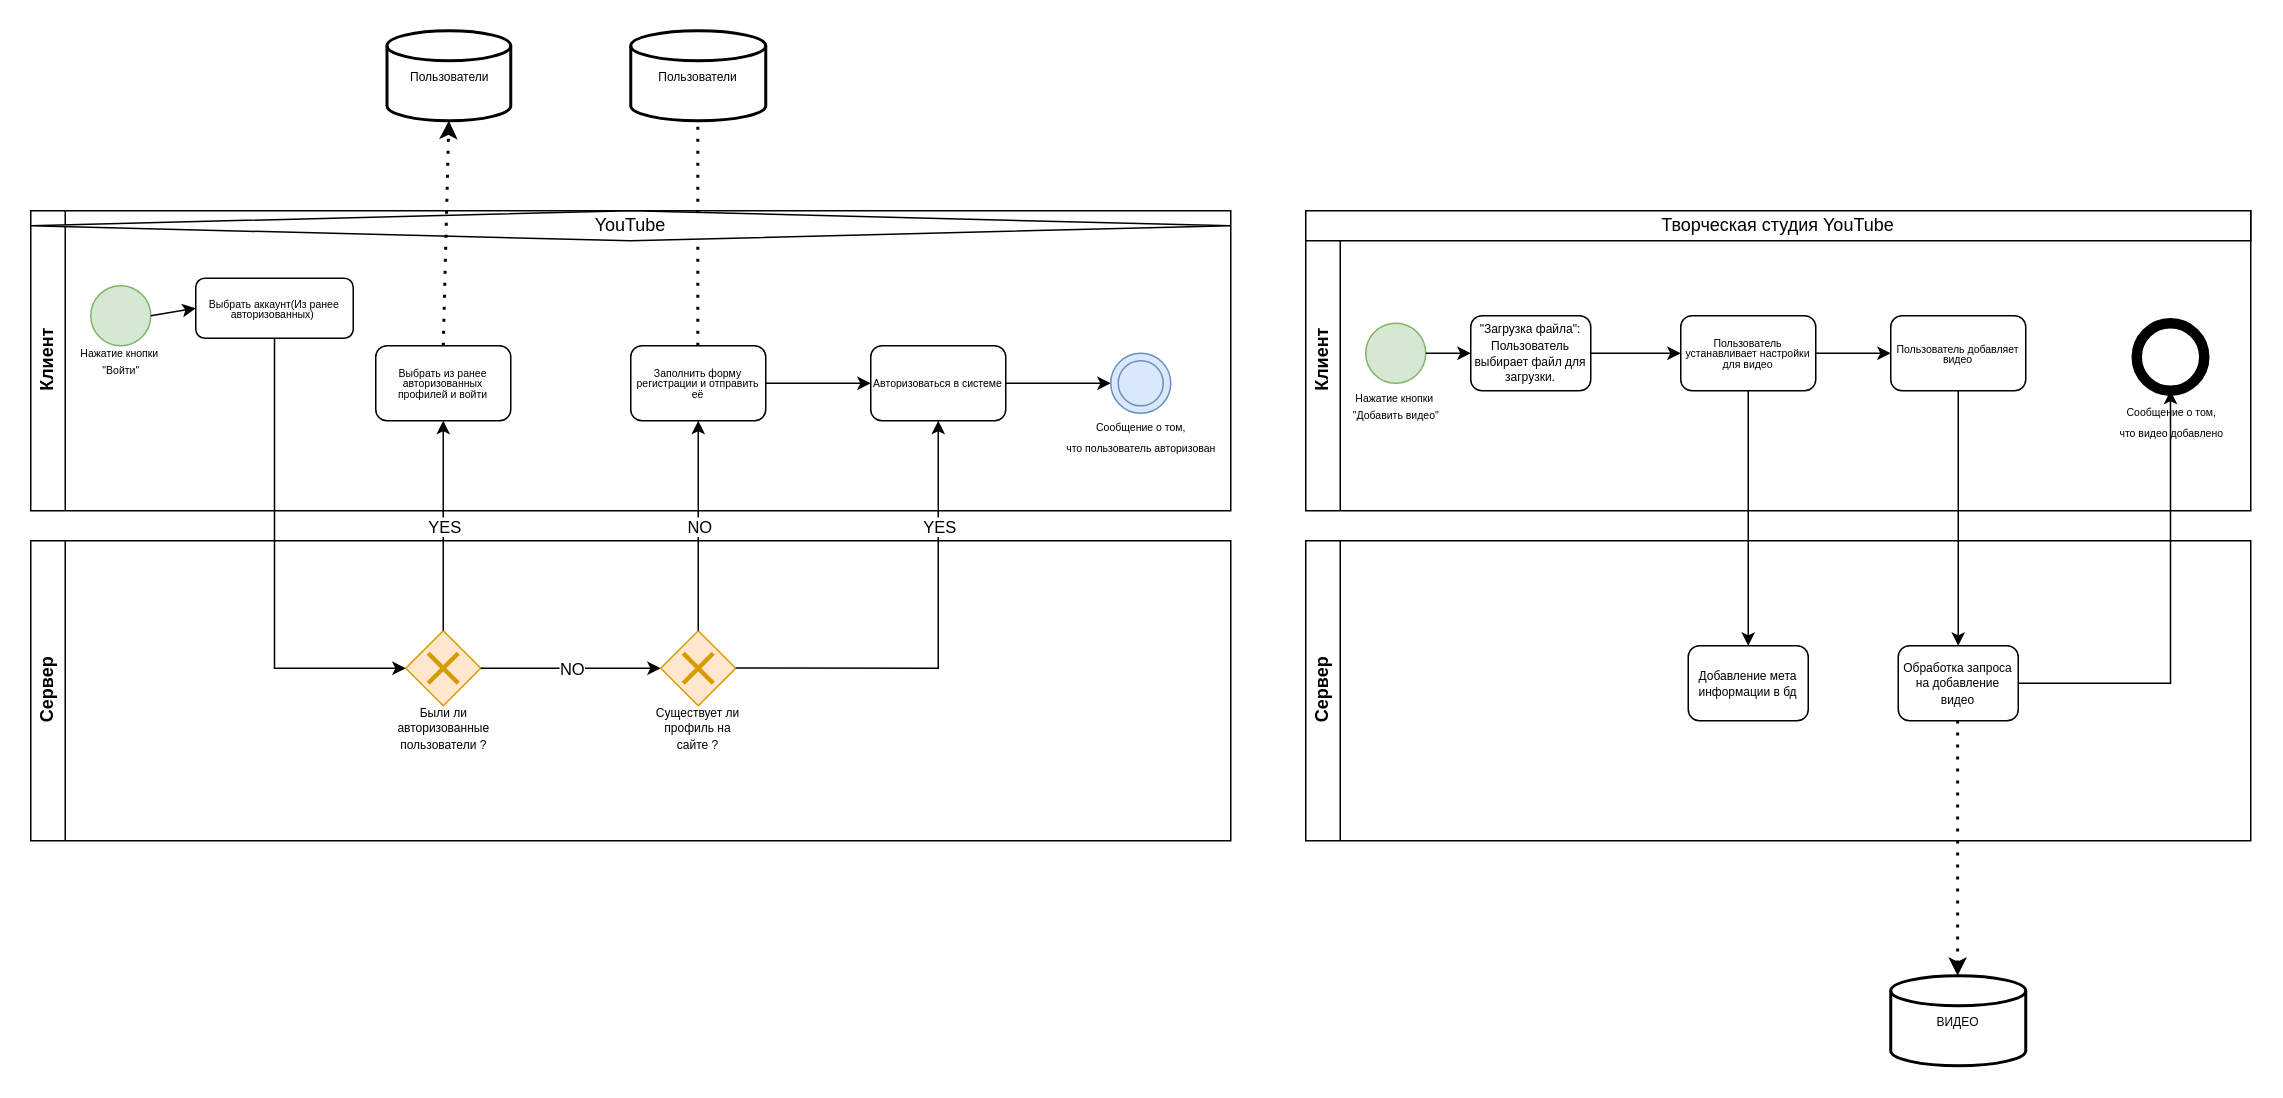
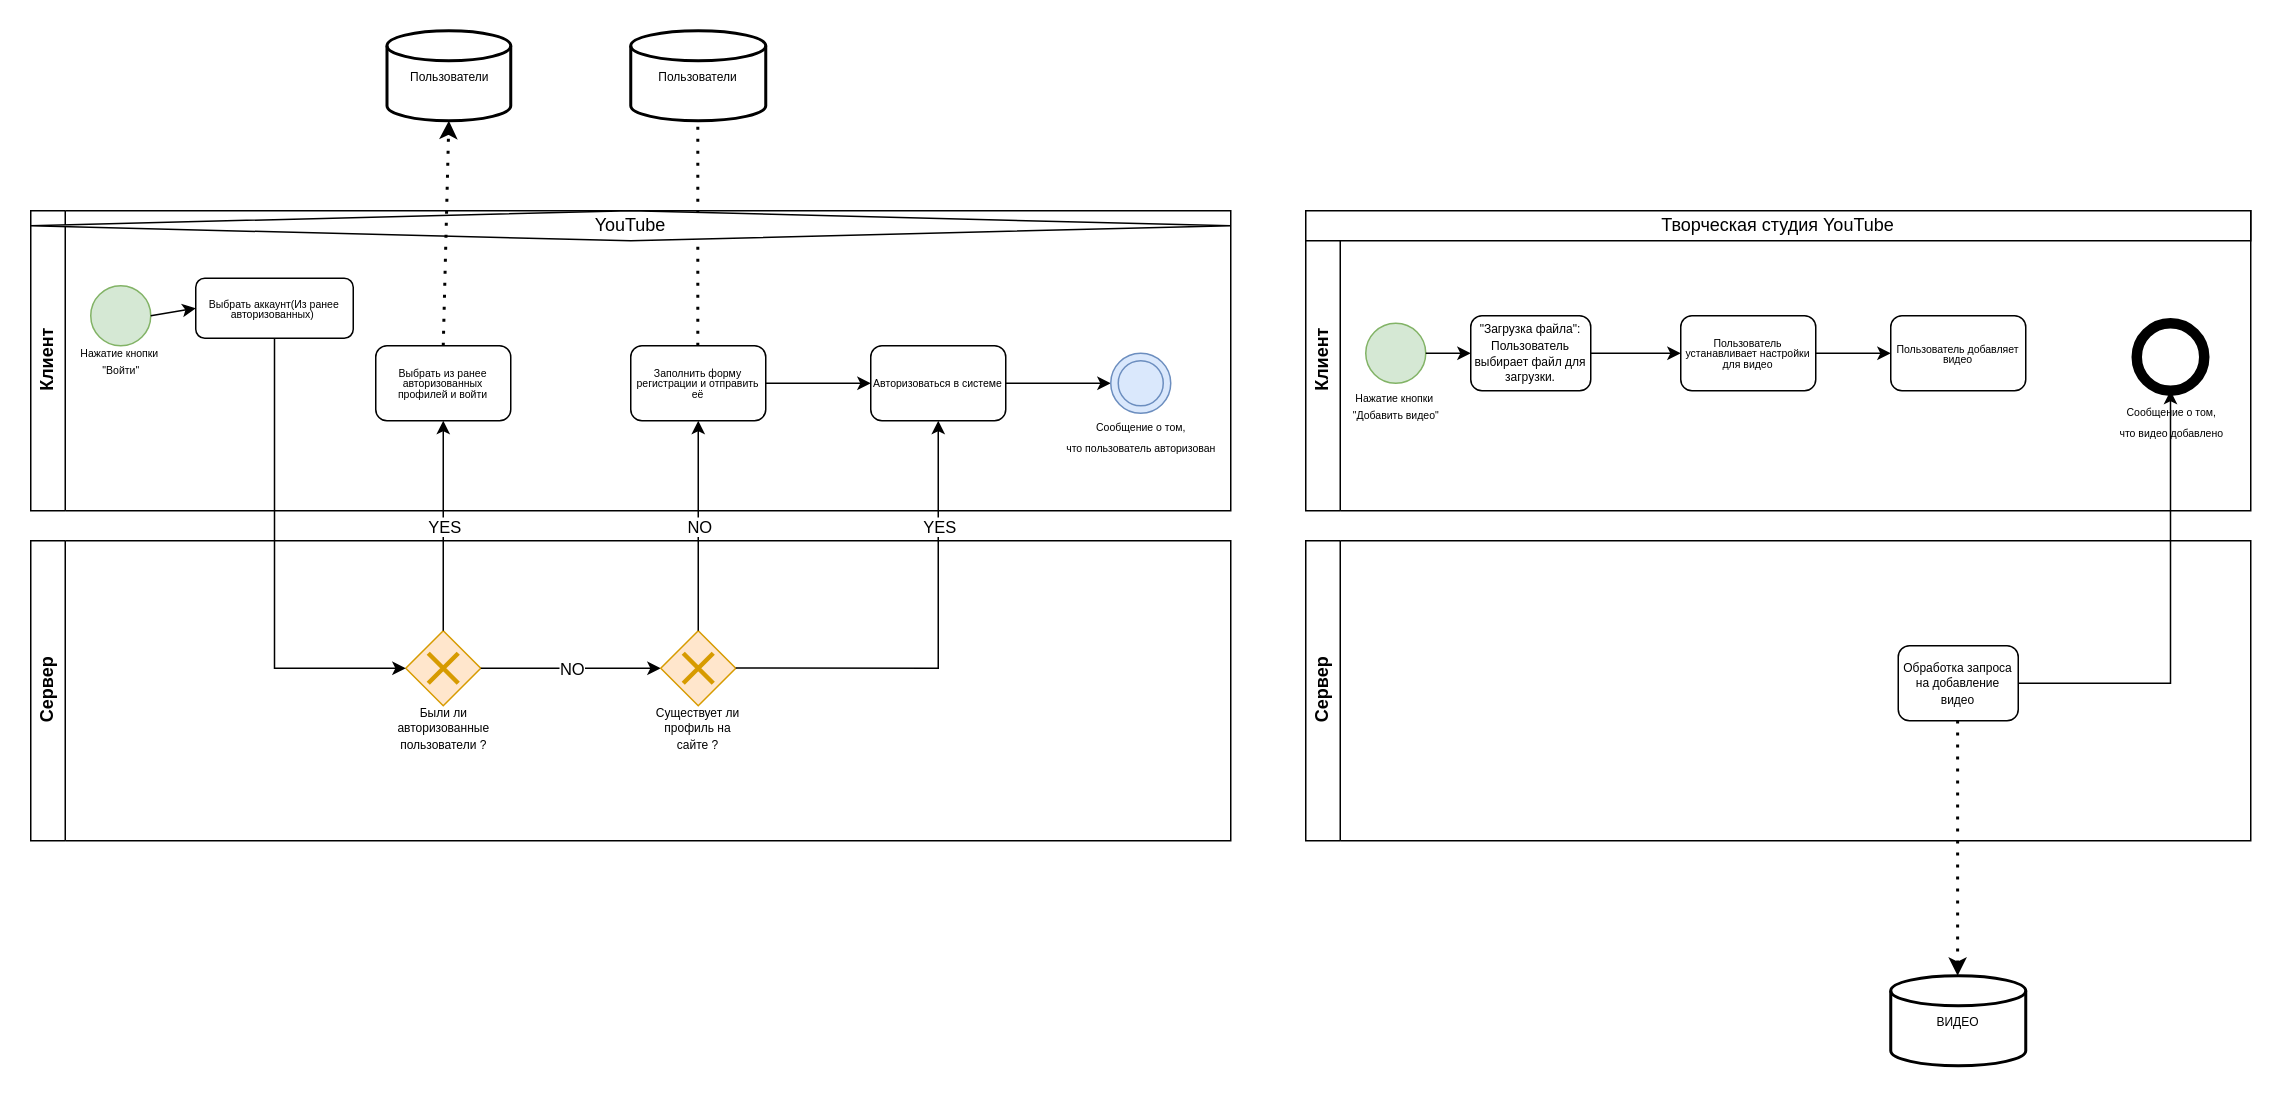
(1748, 513) -> none
(1958, 513) -> none
(1748, 683) -> none
